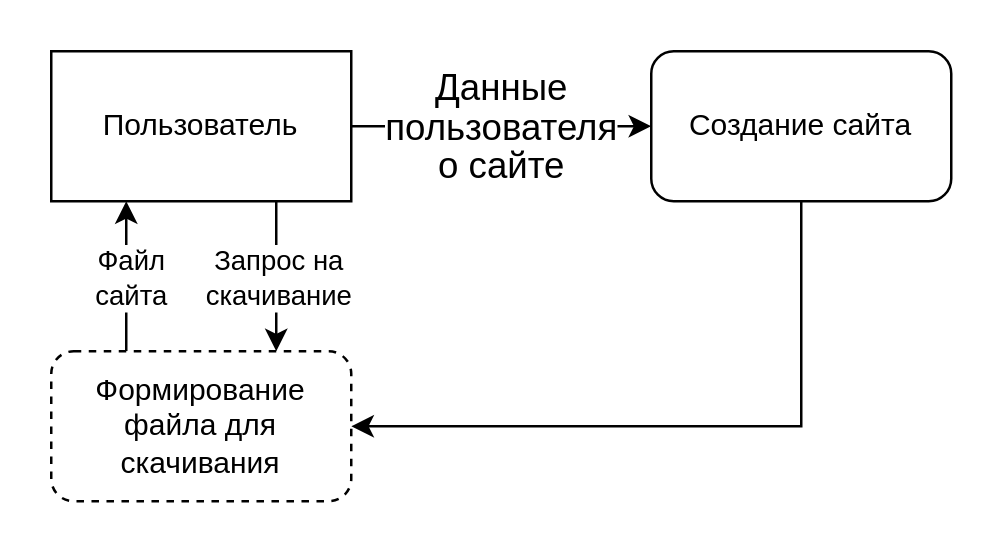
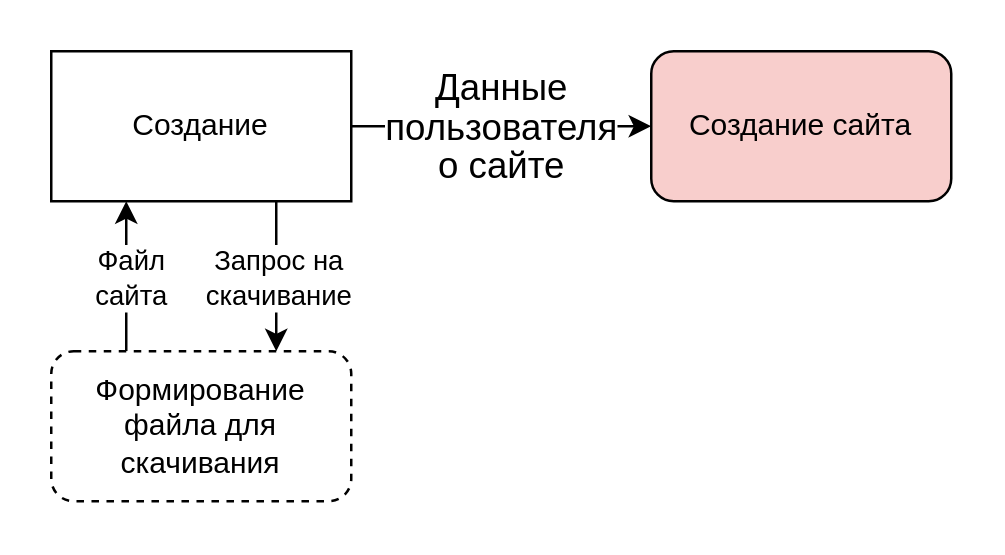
(201, 126) -> (201, 126)
(801, 126) -> (801, 126)
(697, 426) -> none
